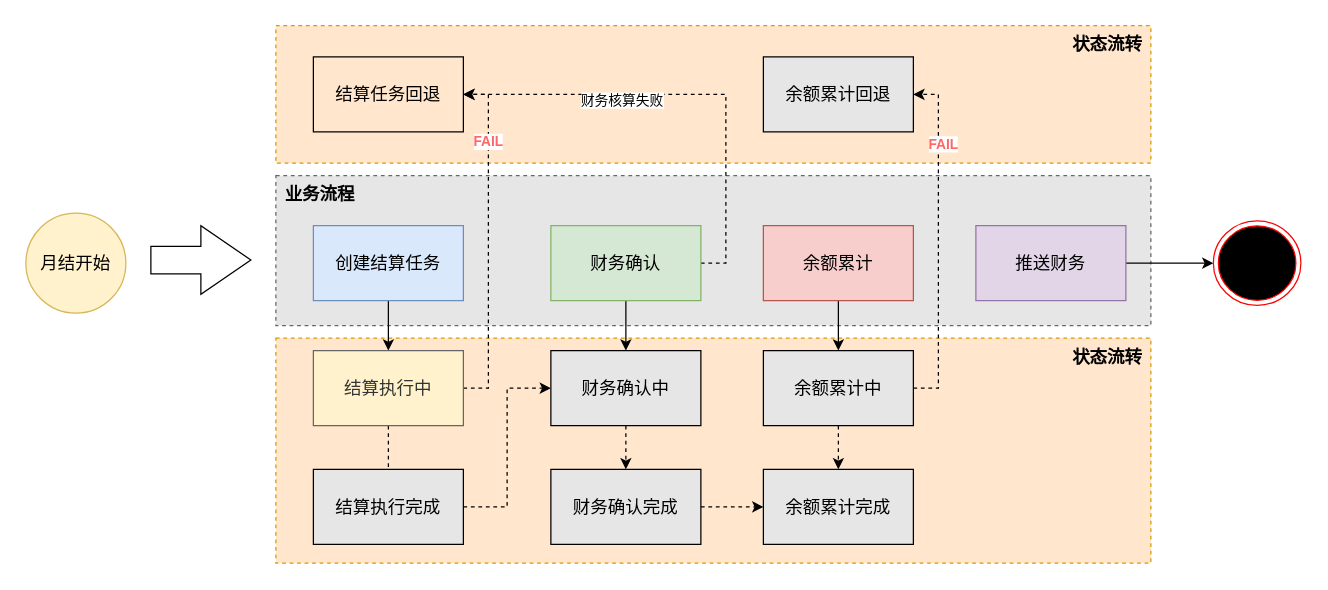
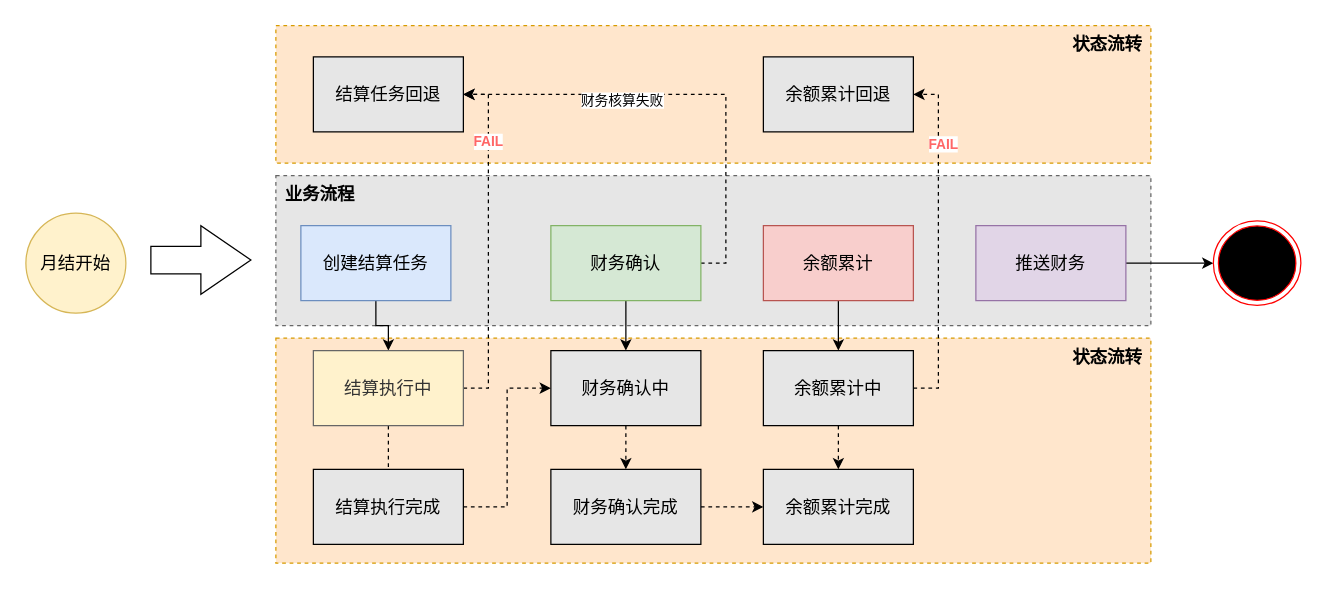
(388, 94) -> (388, 94)
(388, 263) -> (376, 263)
